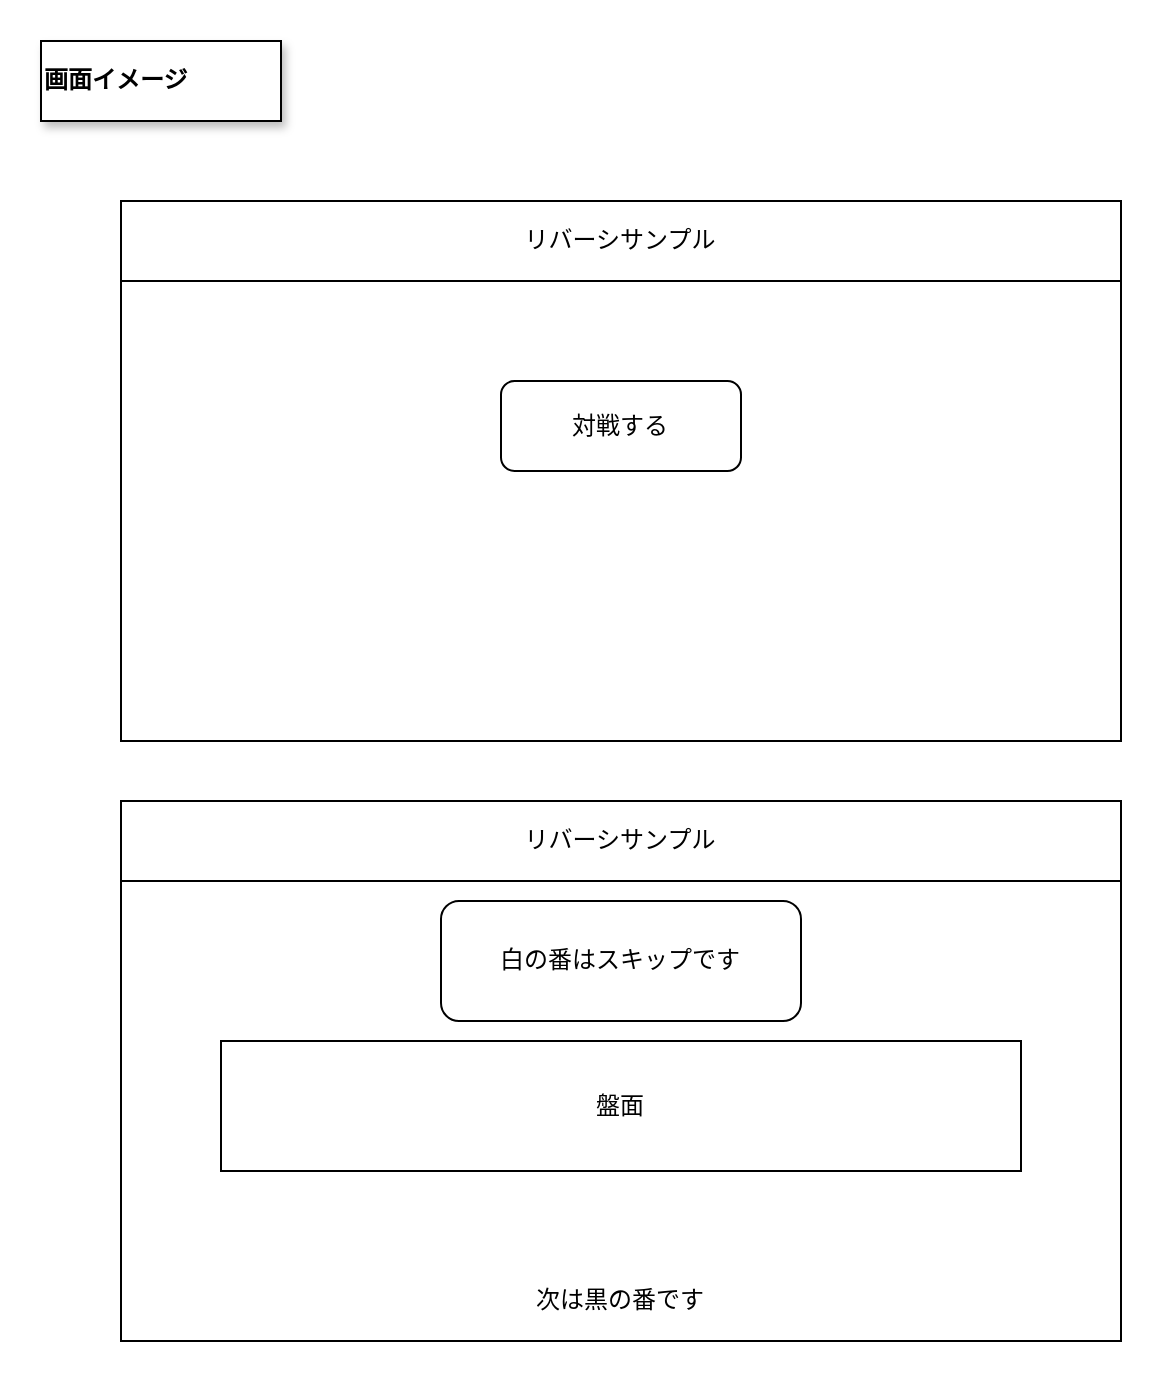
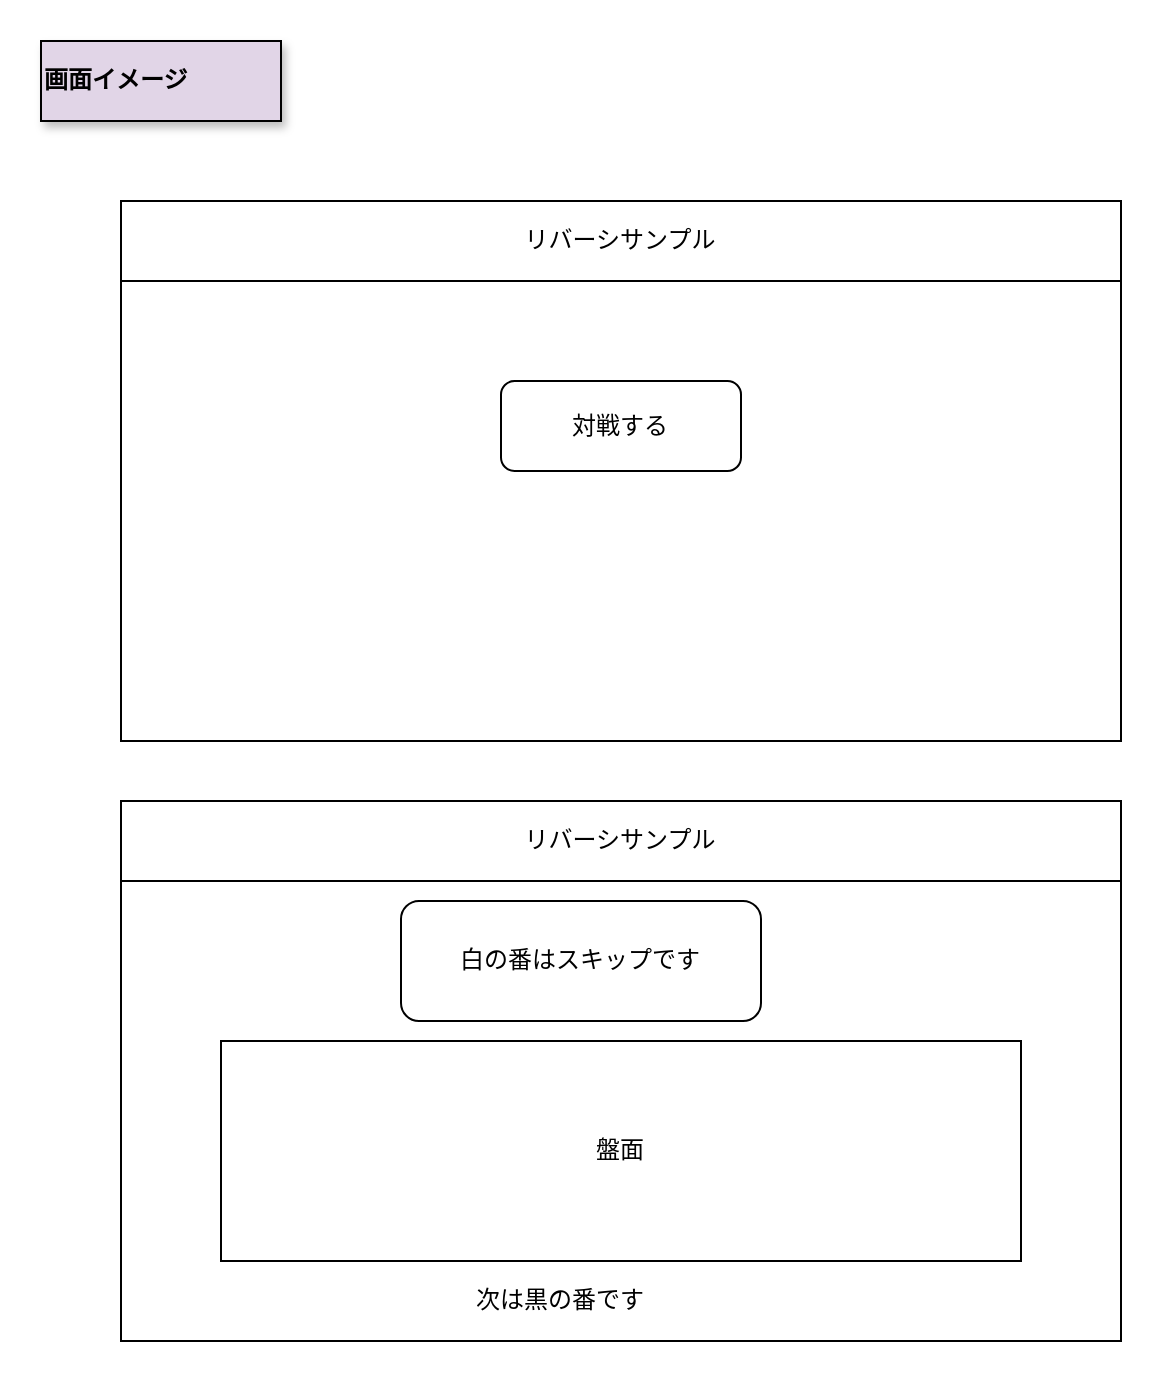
(161, 81) -> (161, 81)
(621, 961) -> (581, 961)
(621, 1106) -> (621, 1151)
(621, 1301) -> (561, 1301)
